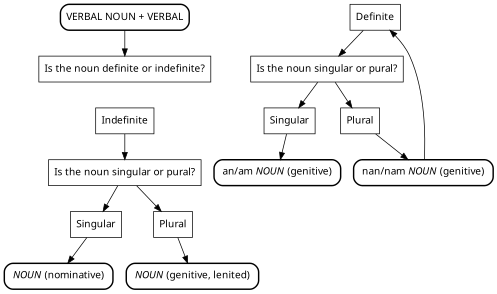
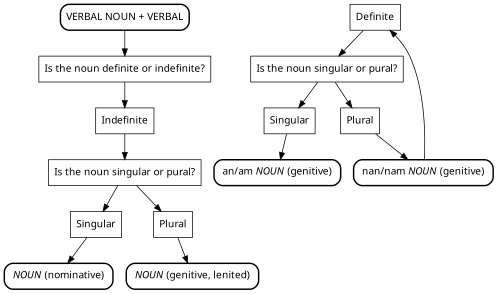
none -> (125, 91)
